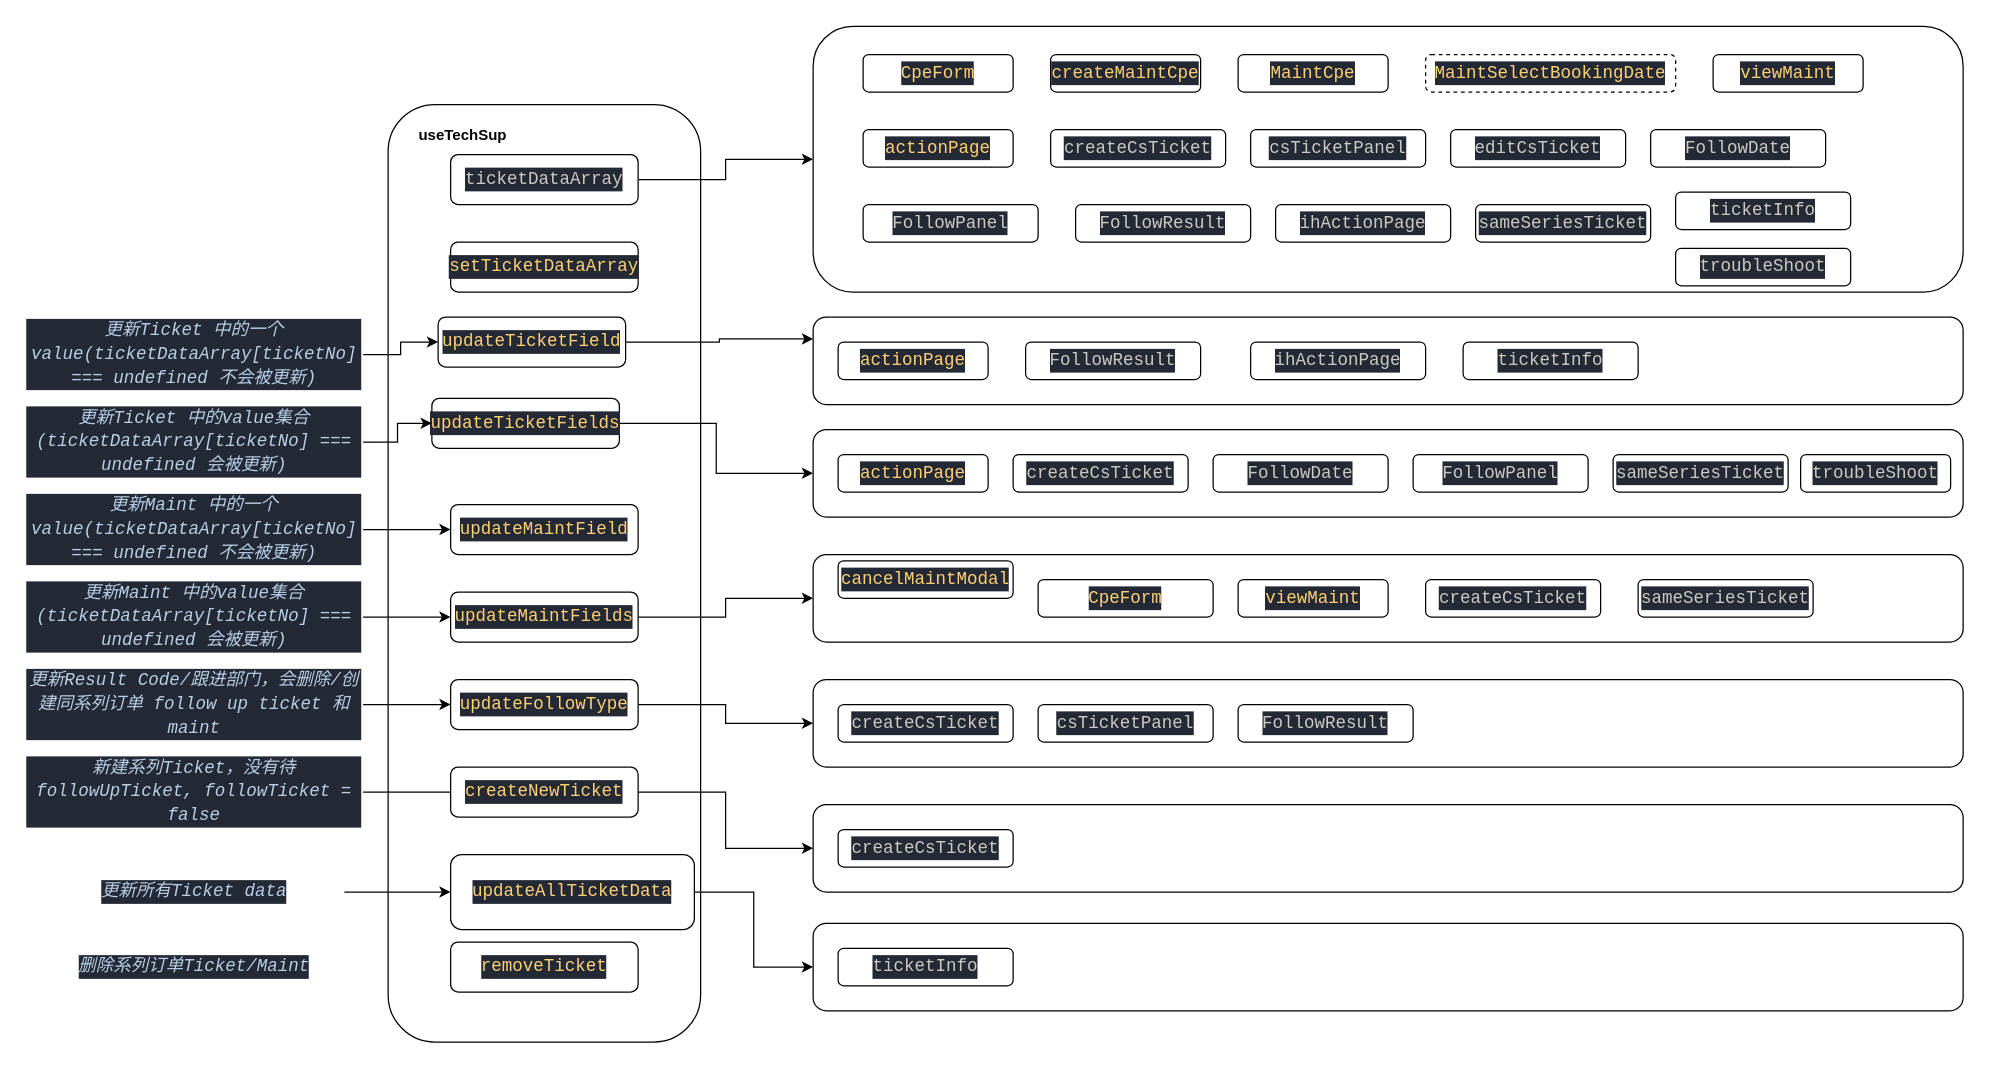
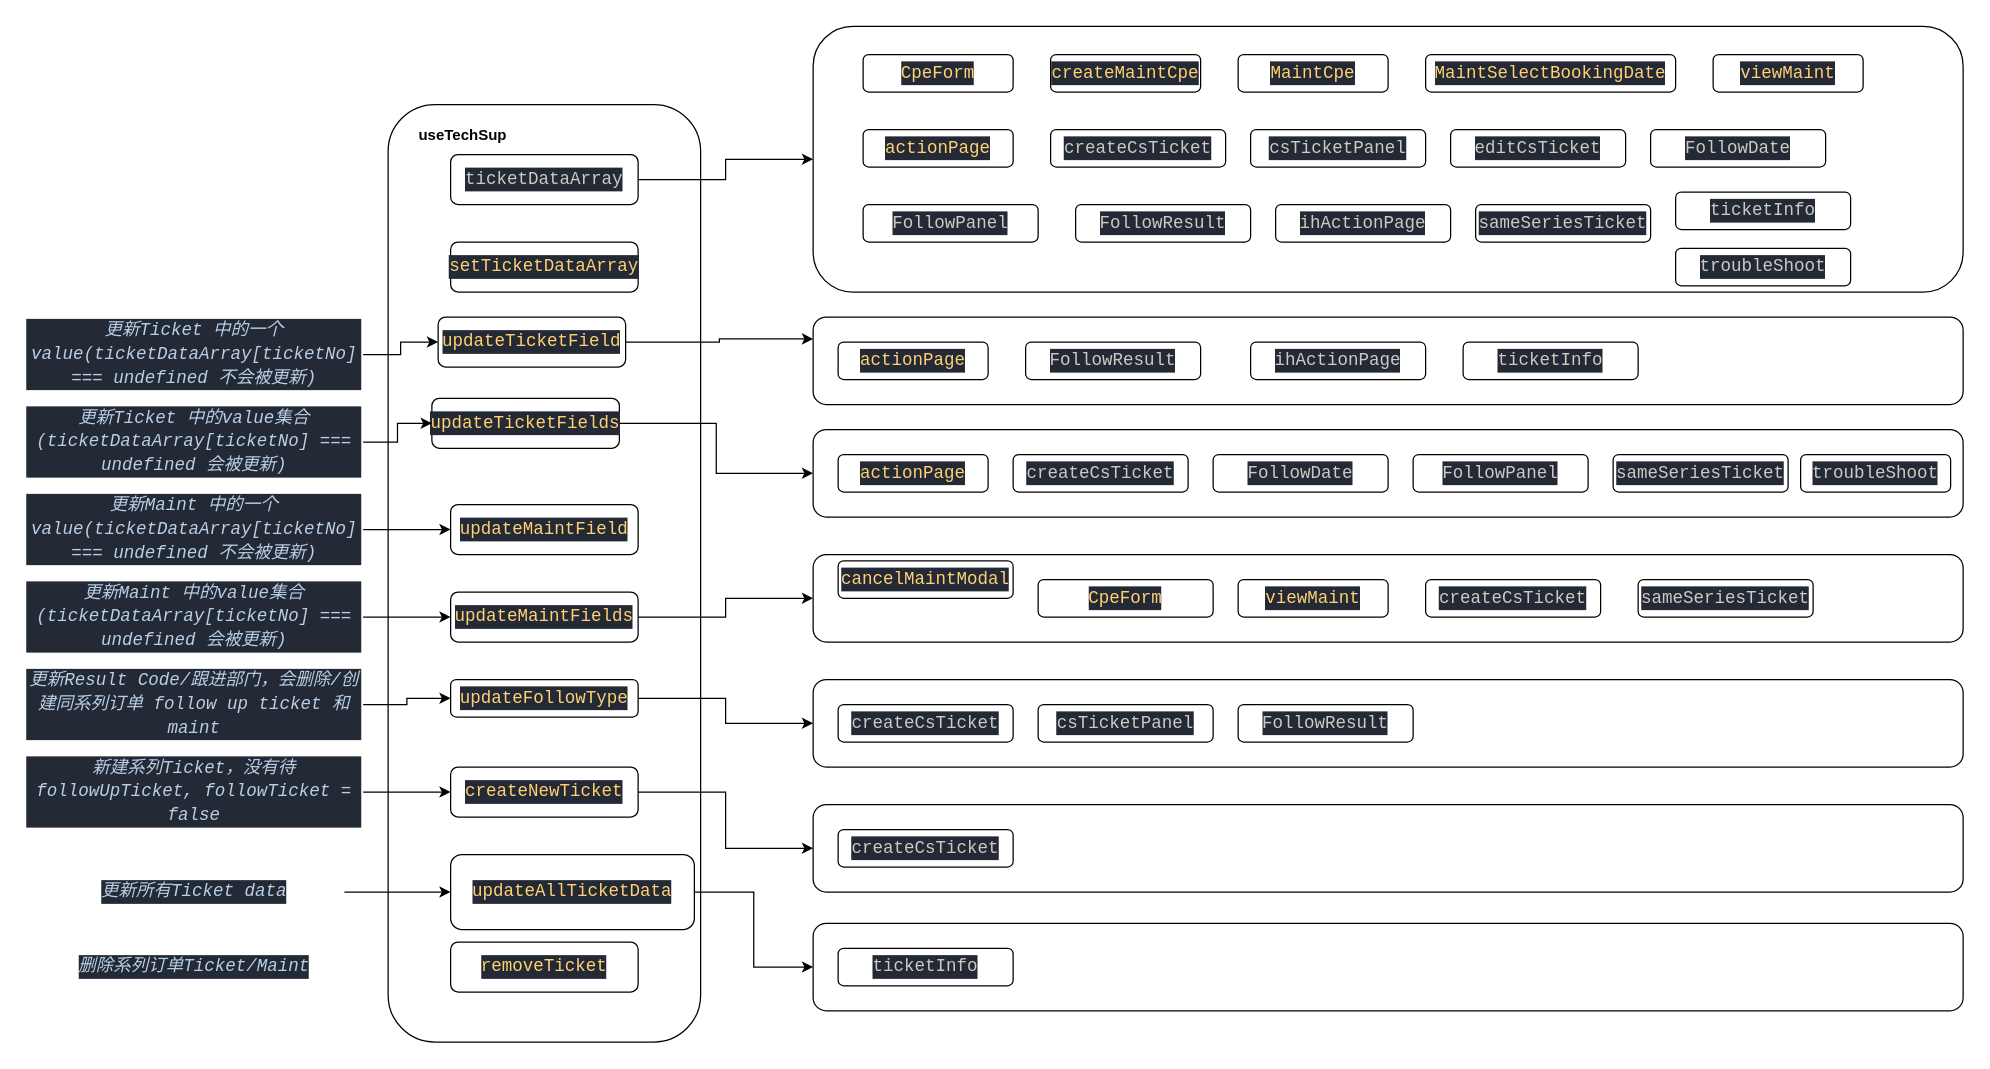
(1551, 73) -> (1551, 73)
(544, 704) -> (544, 698)
(444, 792) -> (441, 792)
